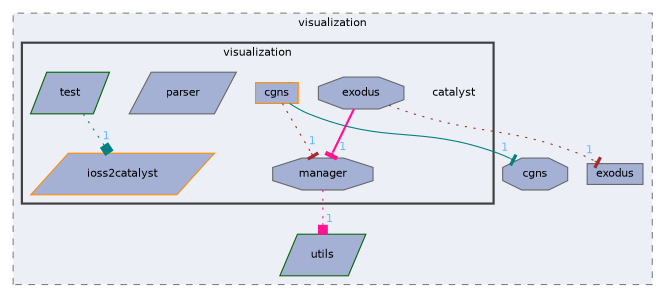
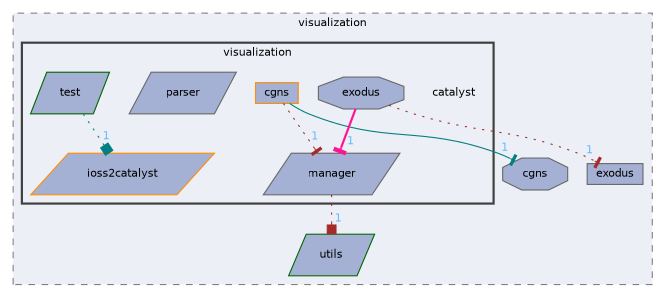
(323, 174) -> (332, 174)
(323, 210) -> (332, 210)
